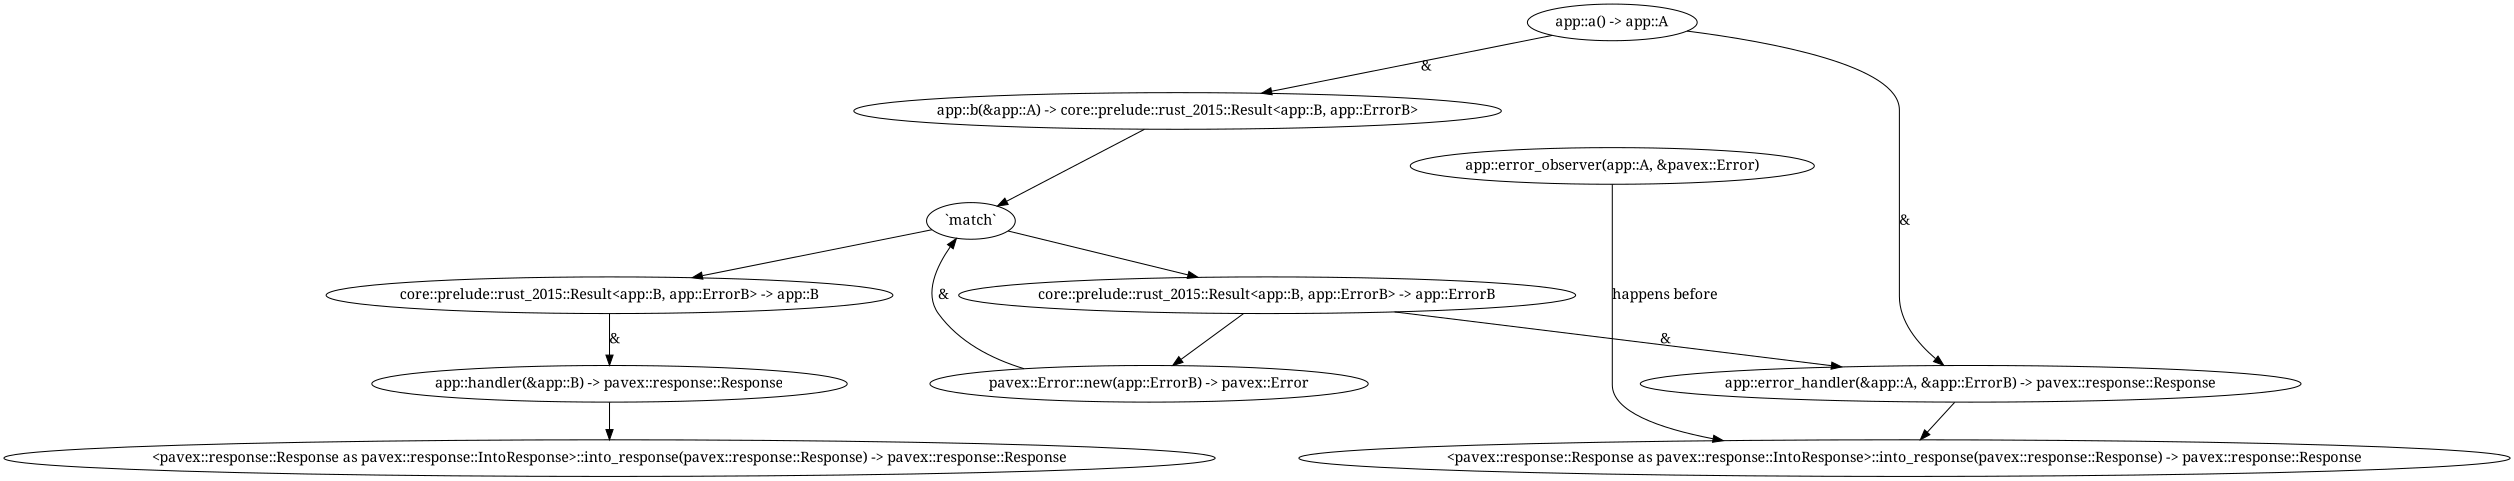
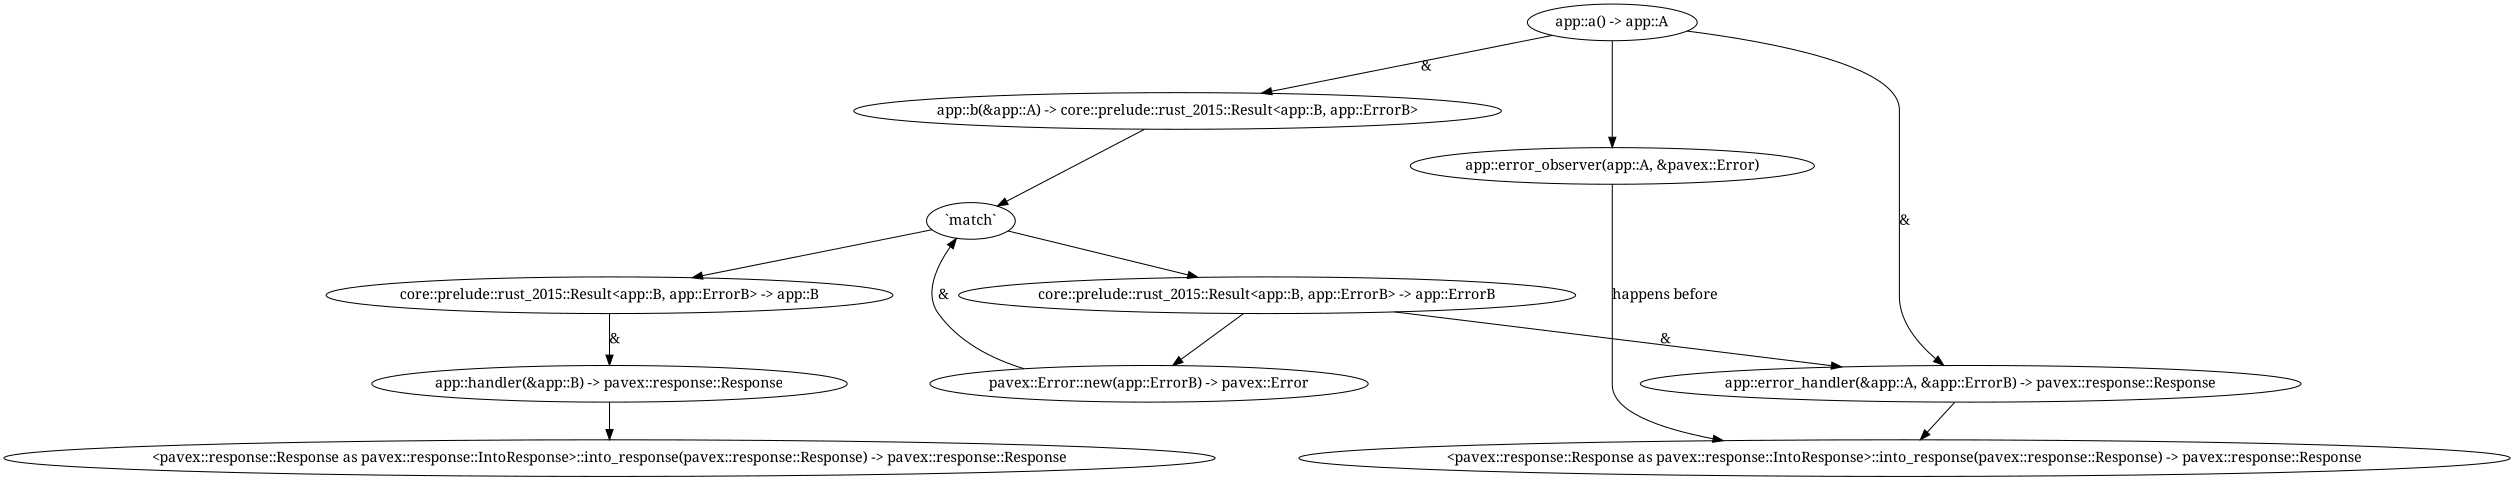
none -> (1612, 89)
